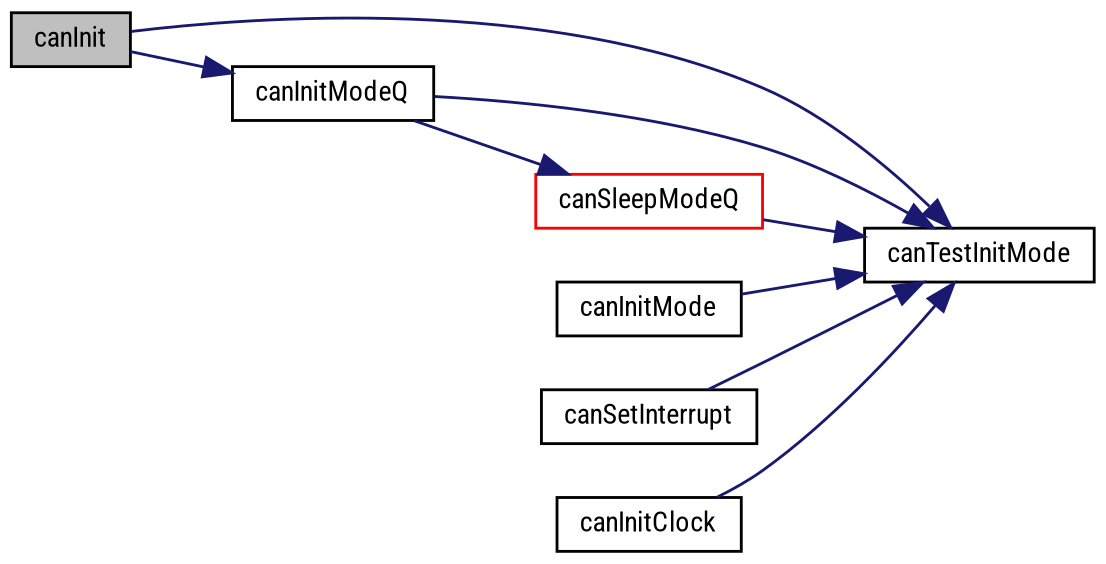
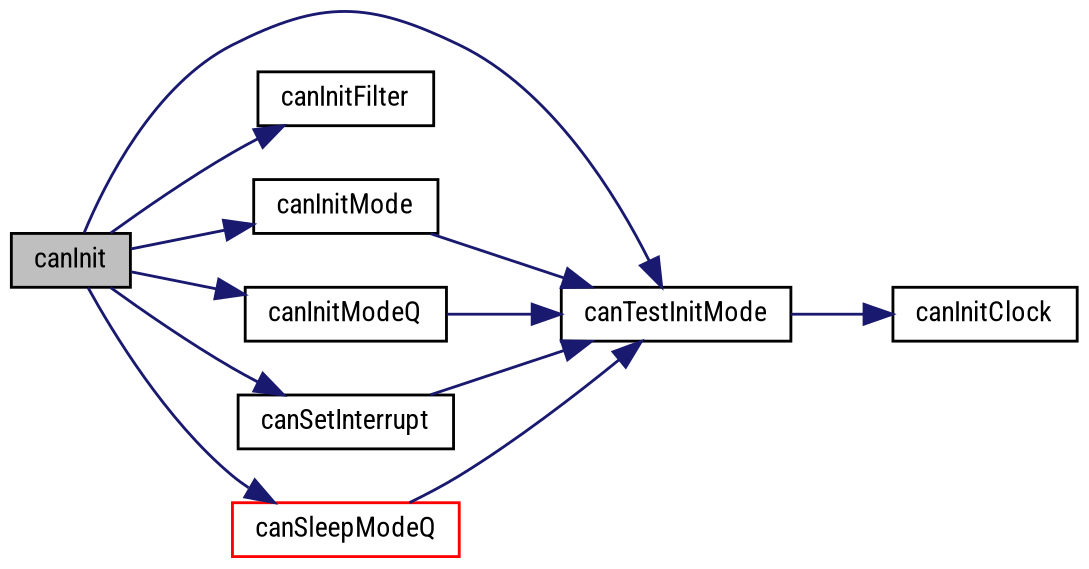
none -> (346, 99)
(477, 143) -> (158, 396)
none -> (178, 239)
none -> (183, 337)
(834, 411) -> (827, 314)
